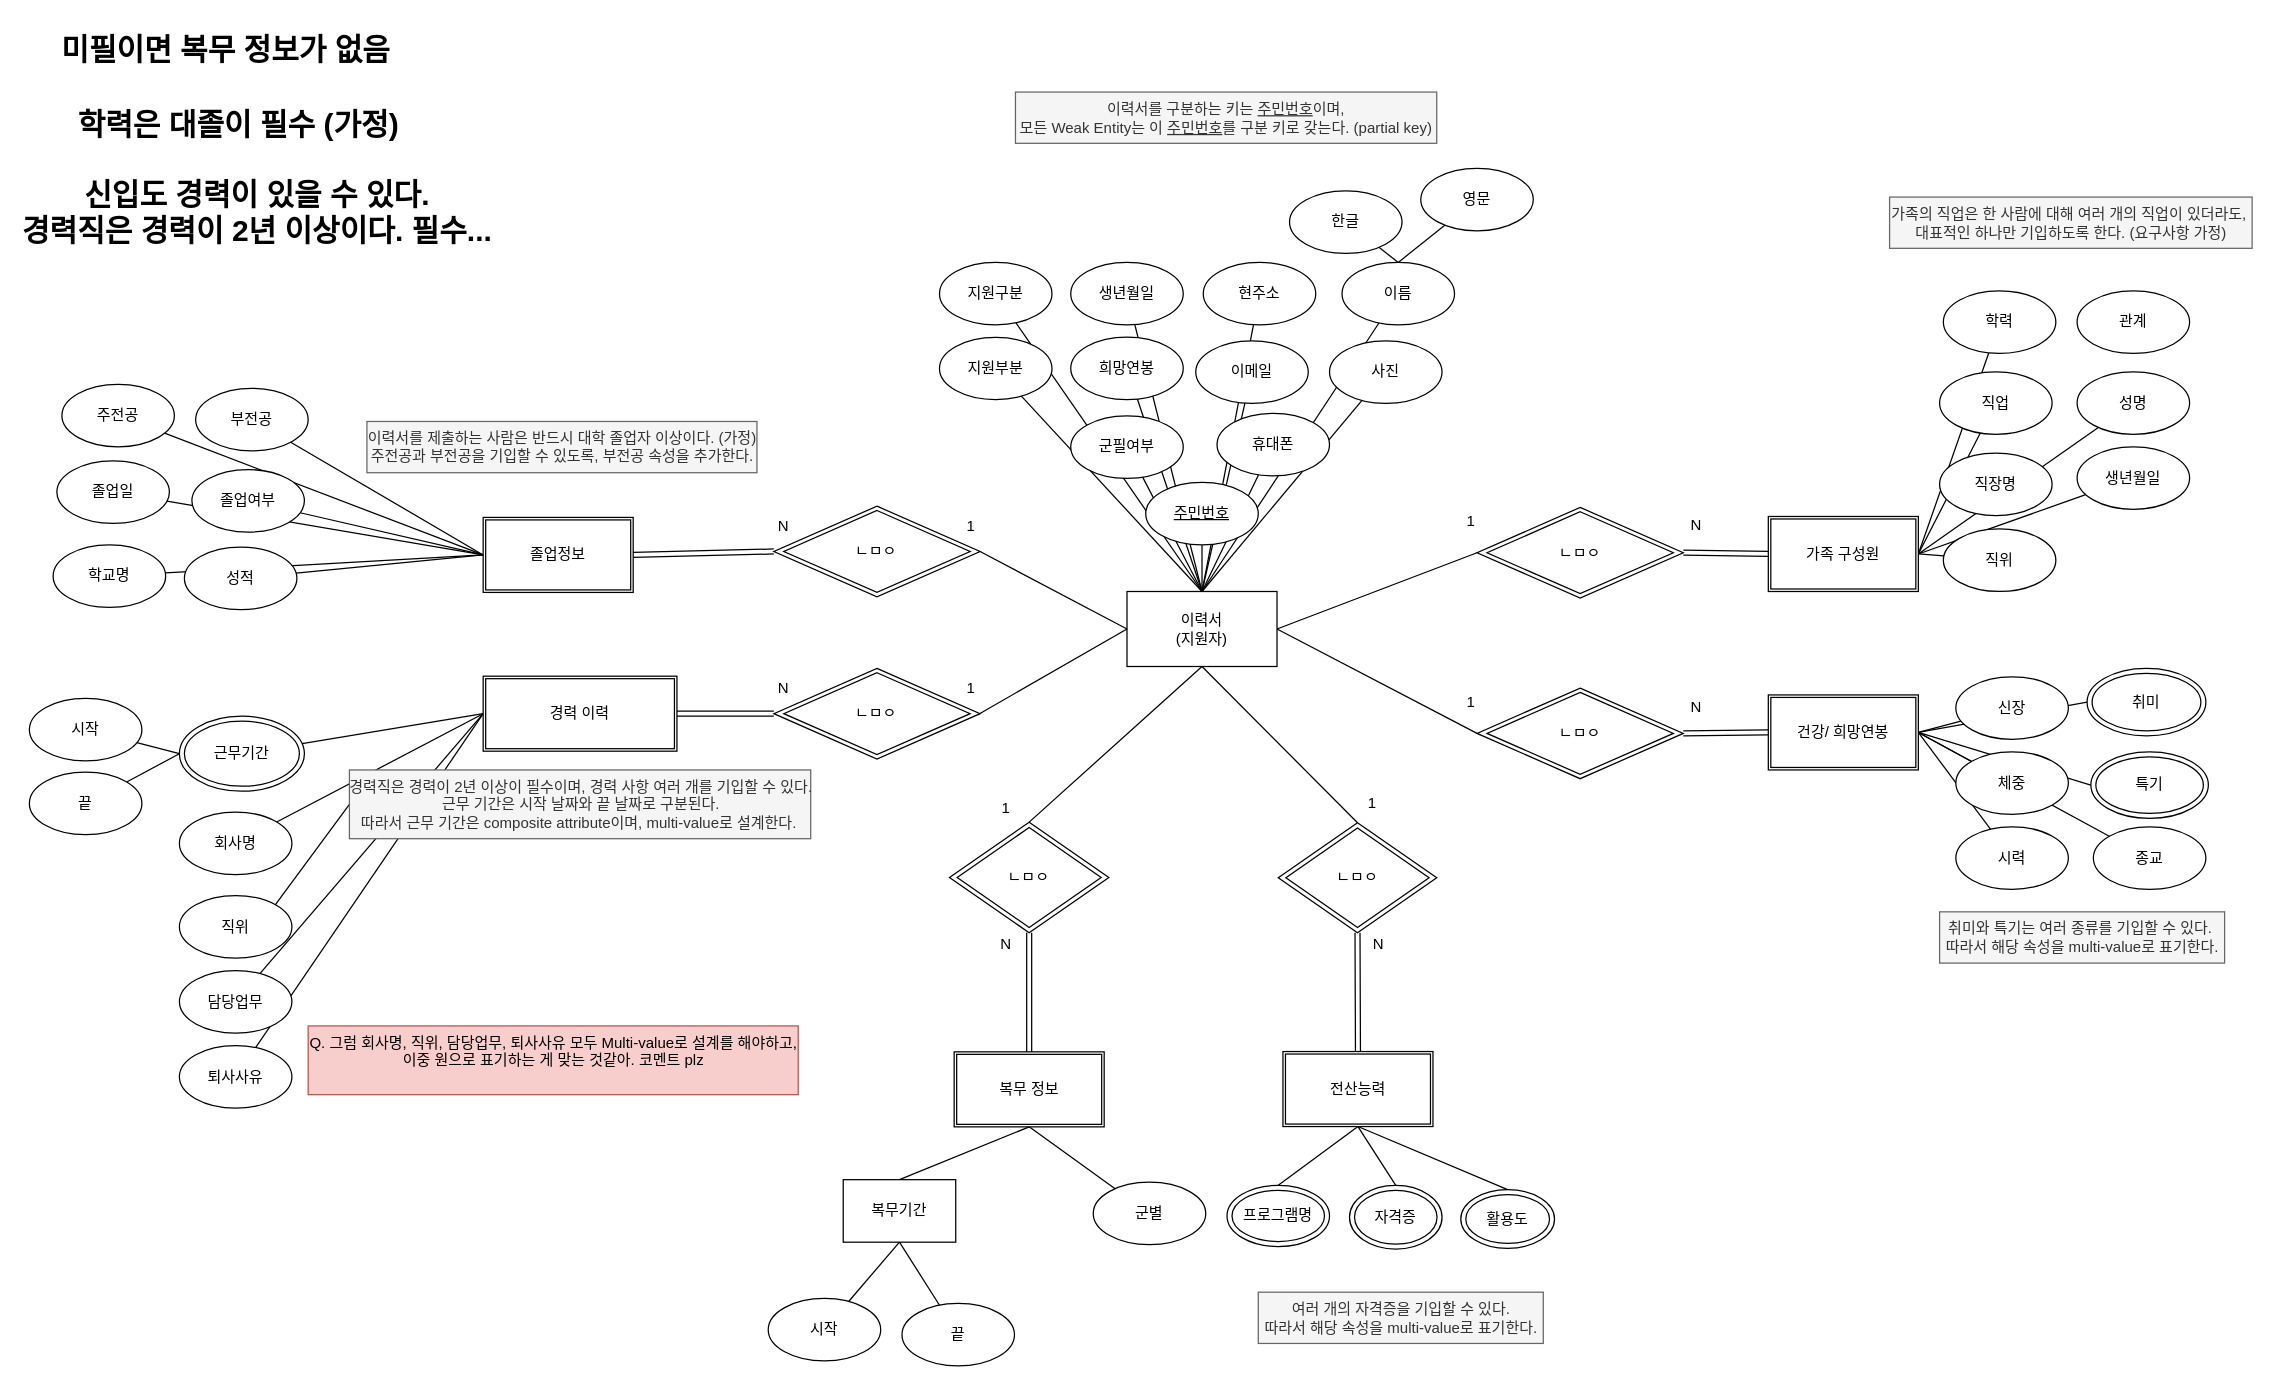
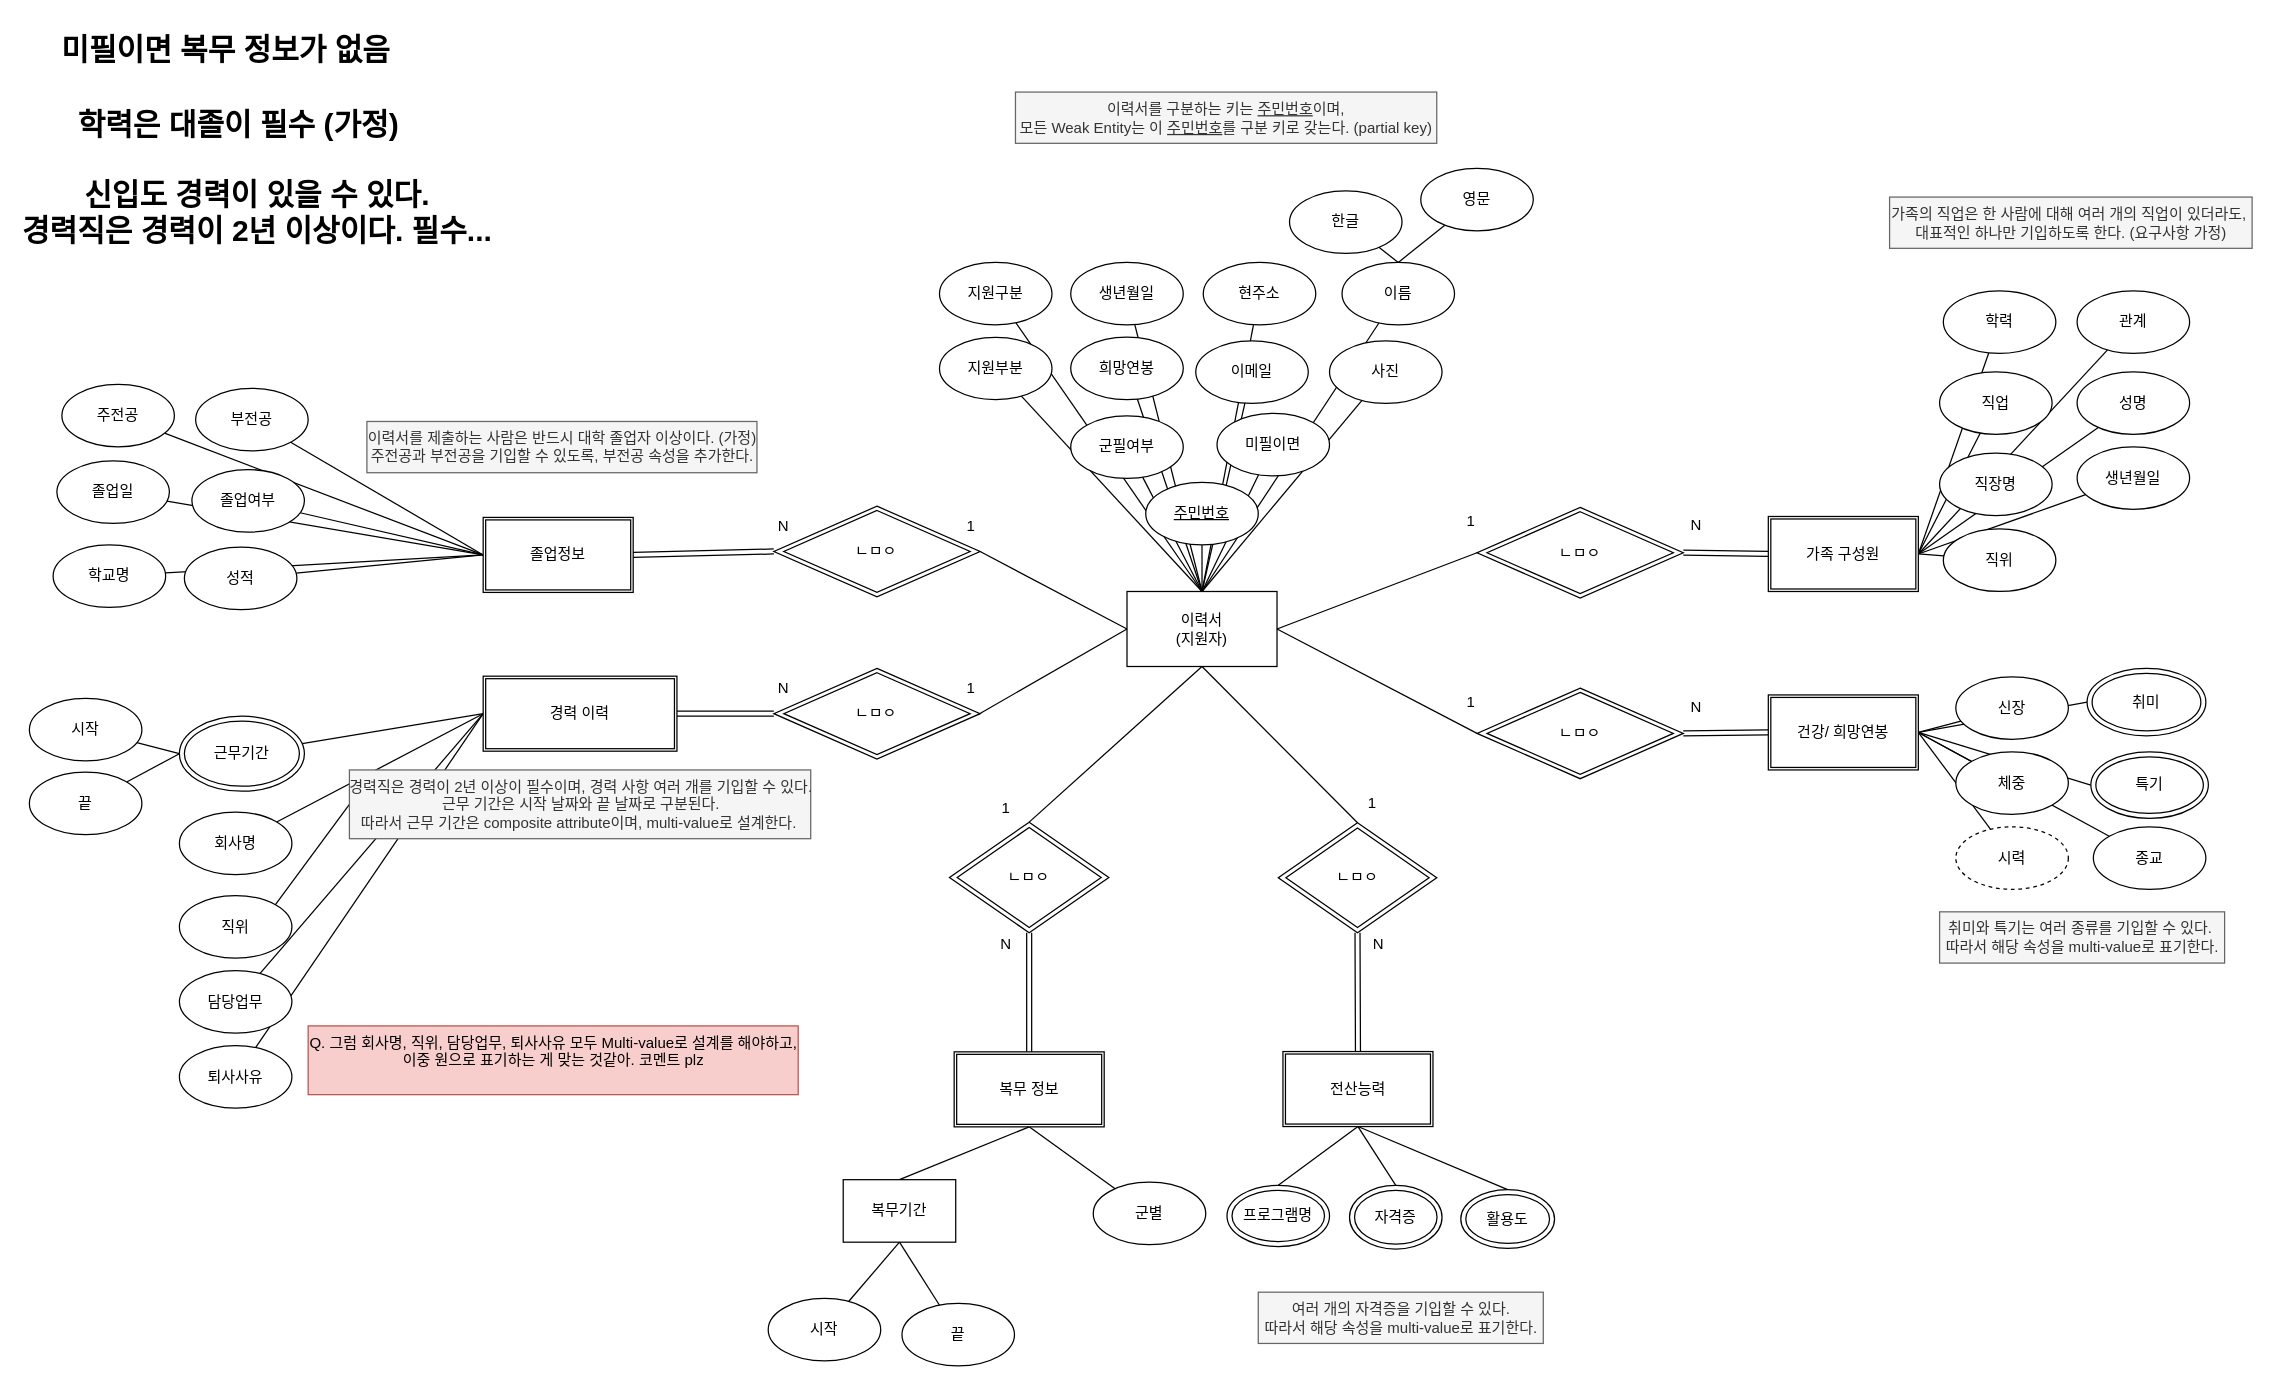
none -> (2079, 380)
(1273, 444) -> (1273, 444)
(2012, 858) -> (2012, 858)
